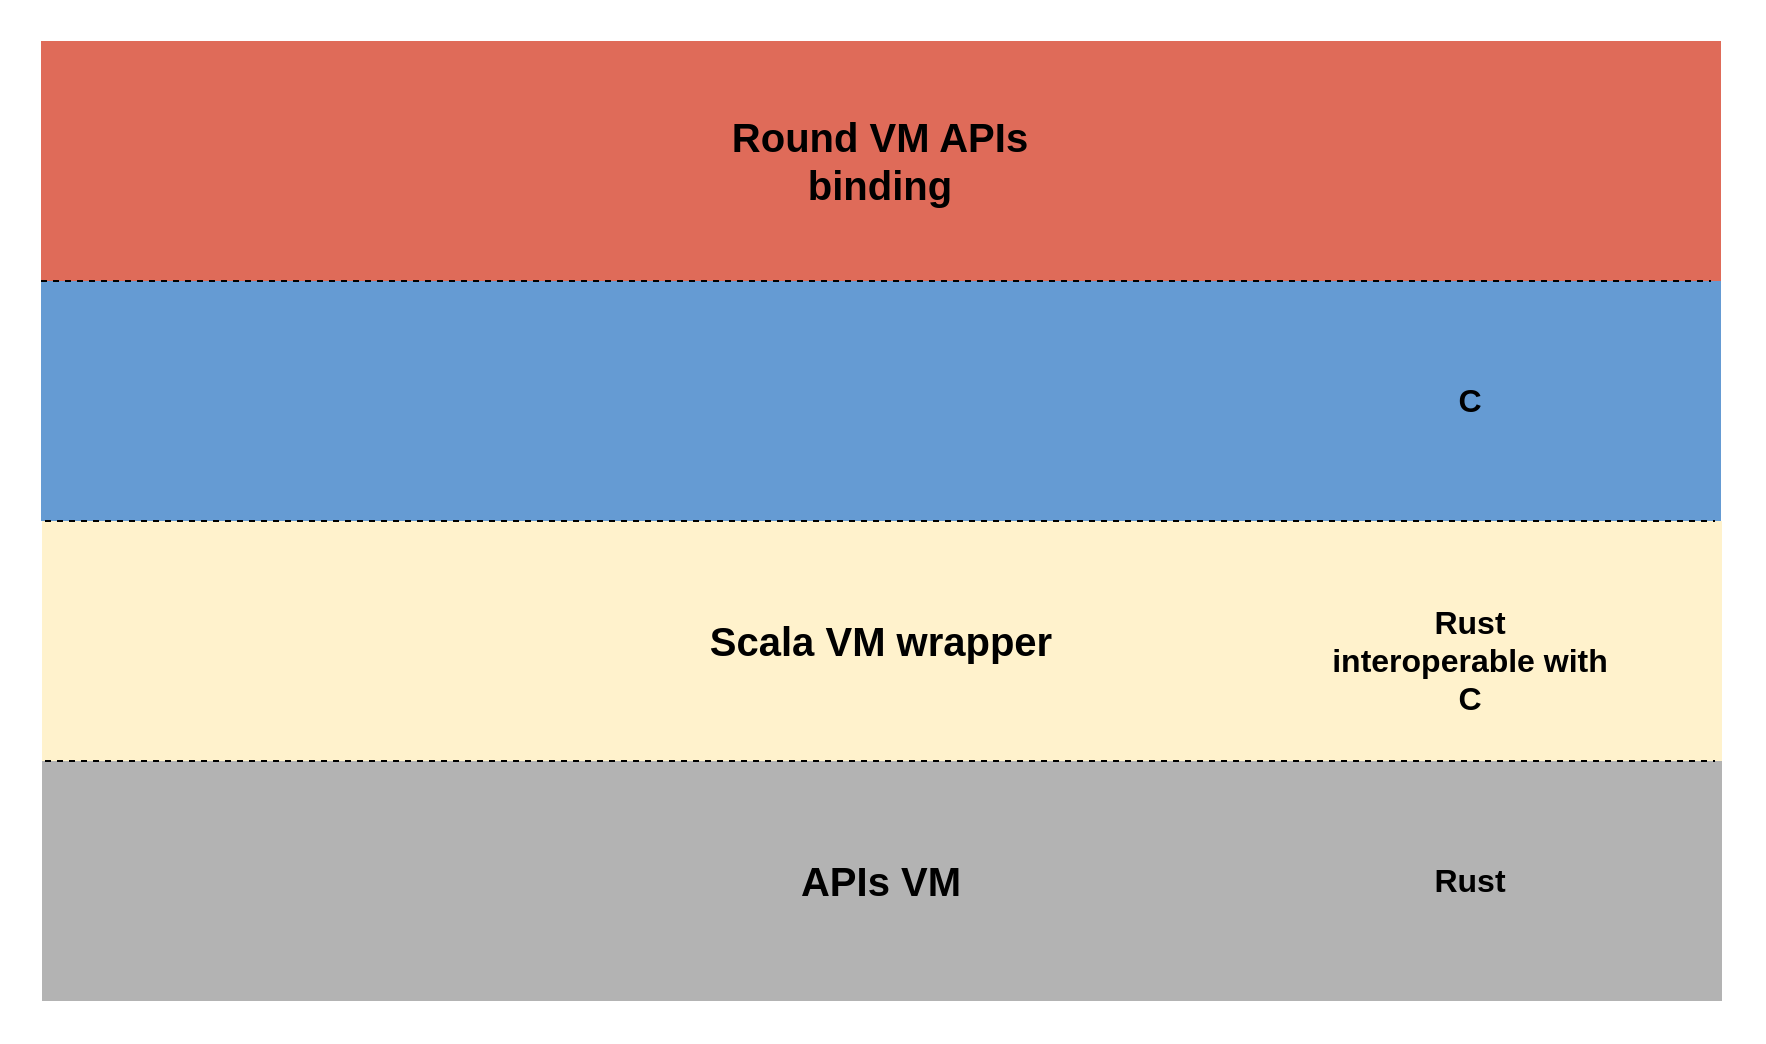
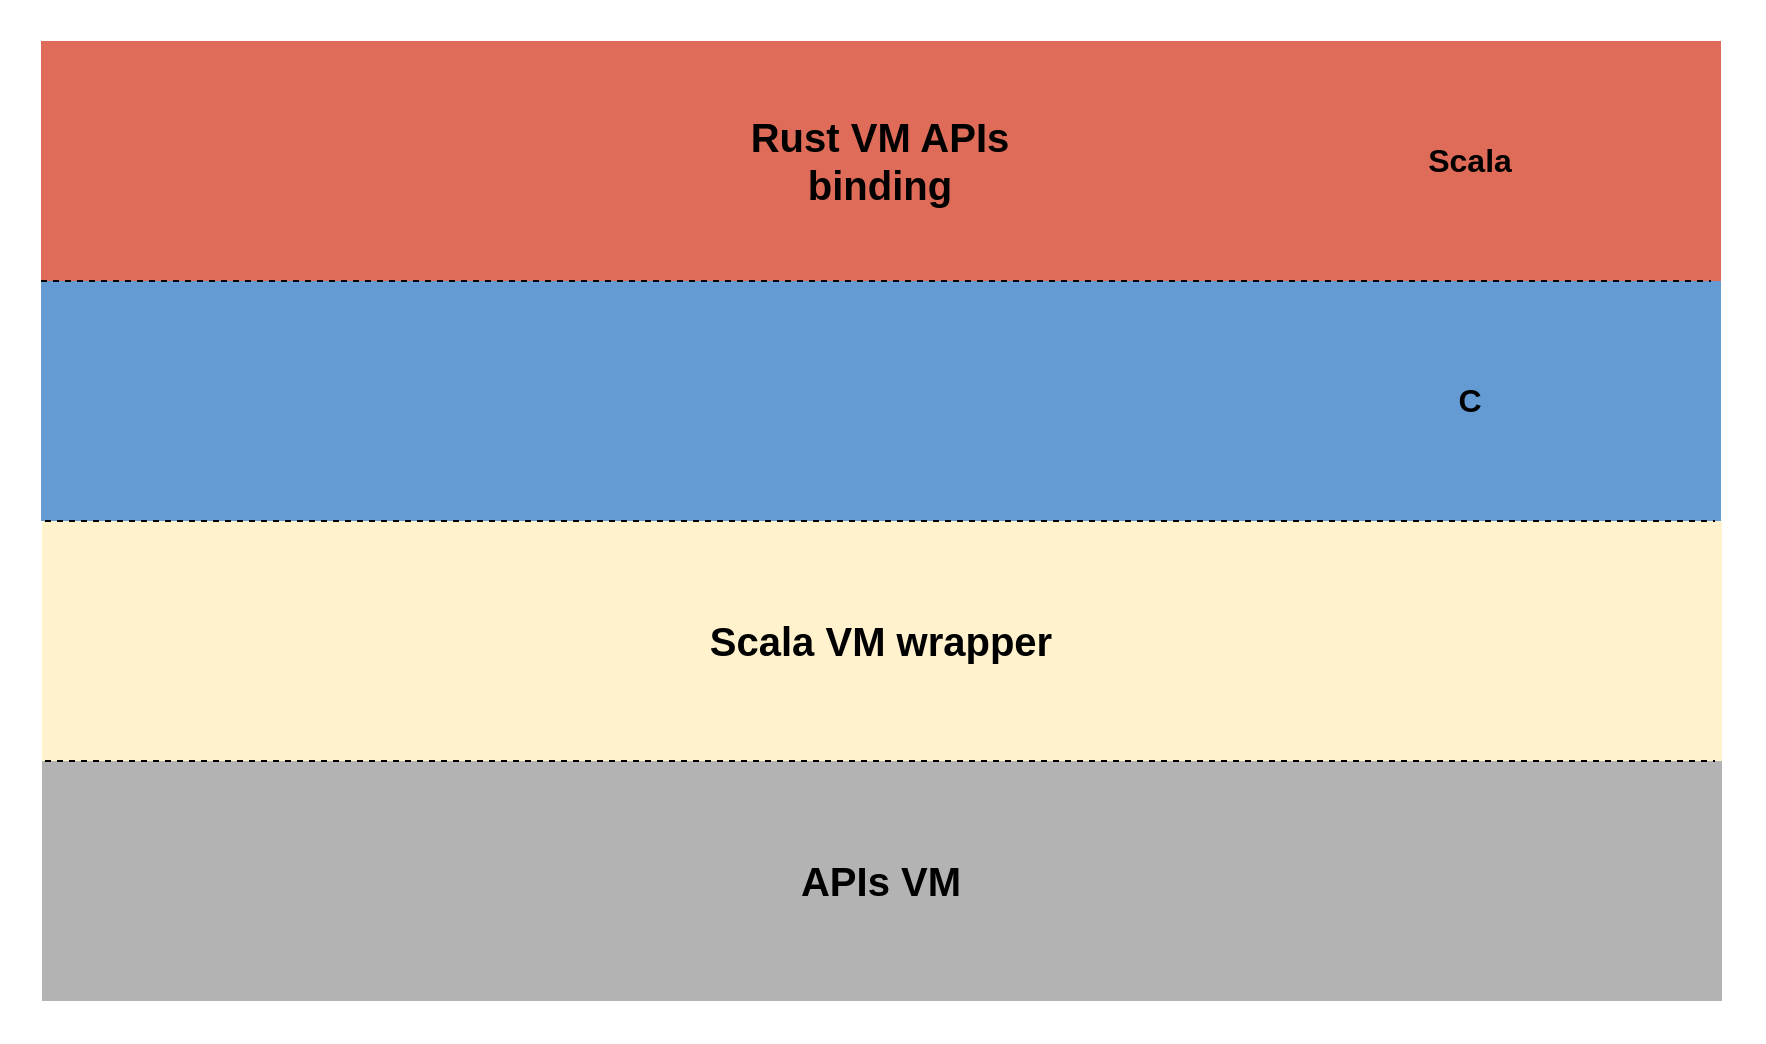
(881, 161) -> (881, 161)
none -> (1471, 161)
(1471, 661) -> none
(1471, 881) -> none
